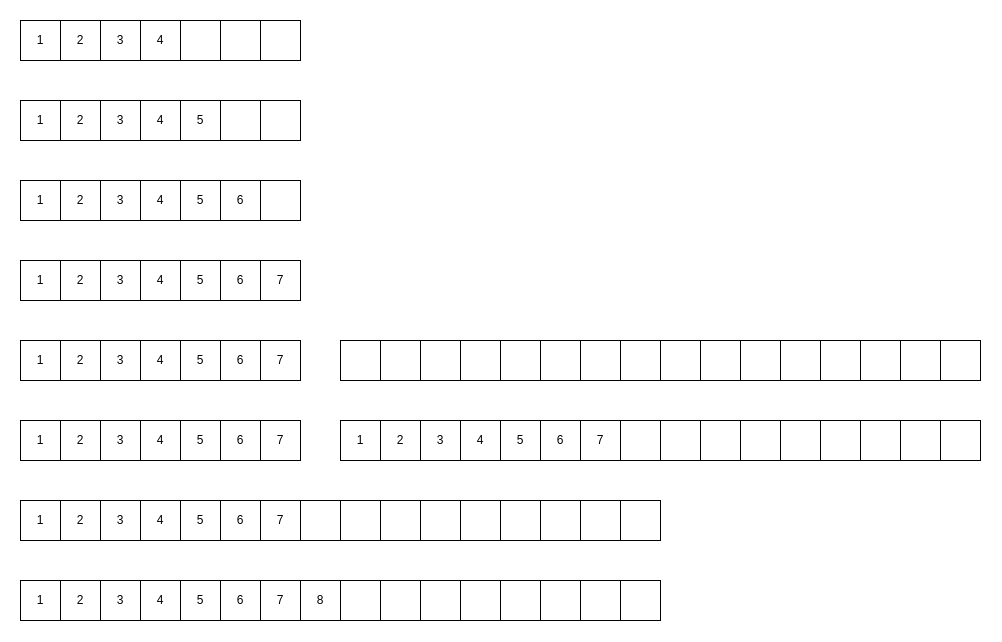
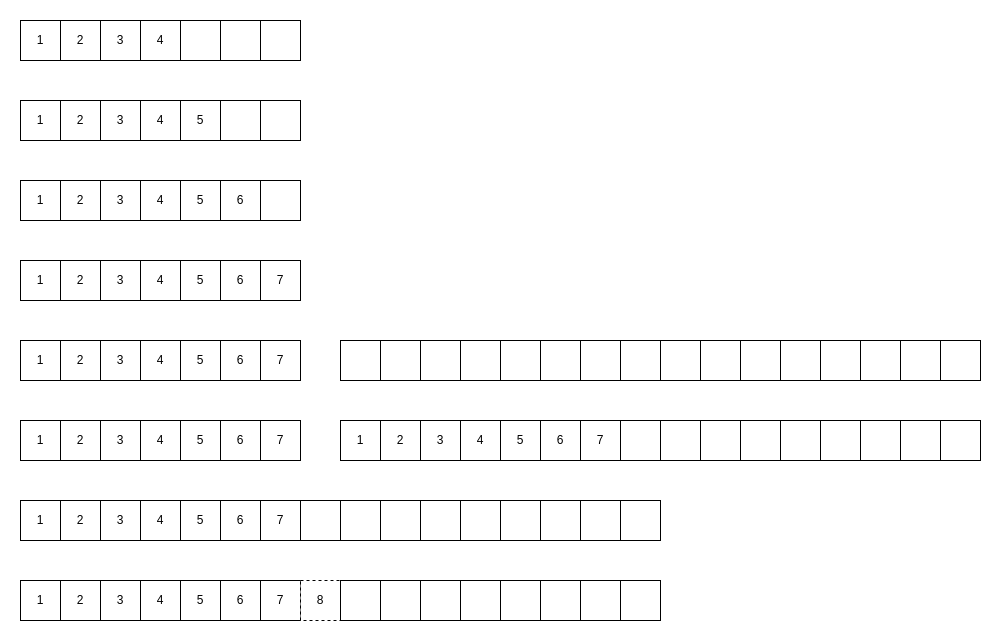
(321, 601) -> (321, 601)
